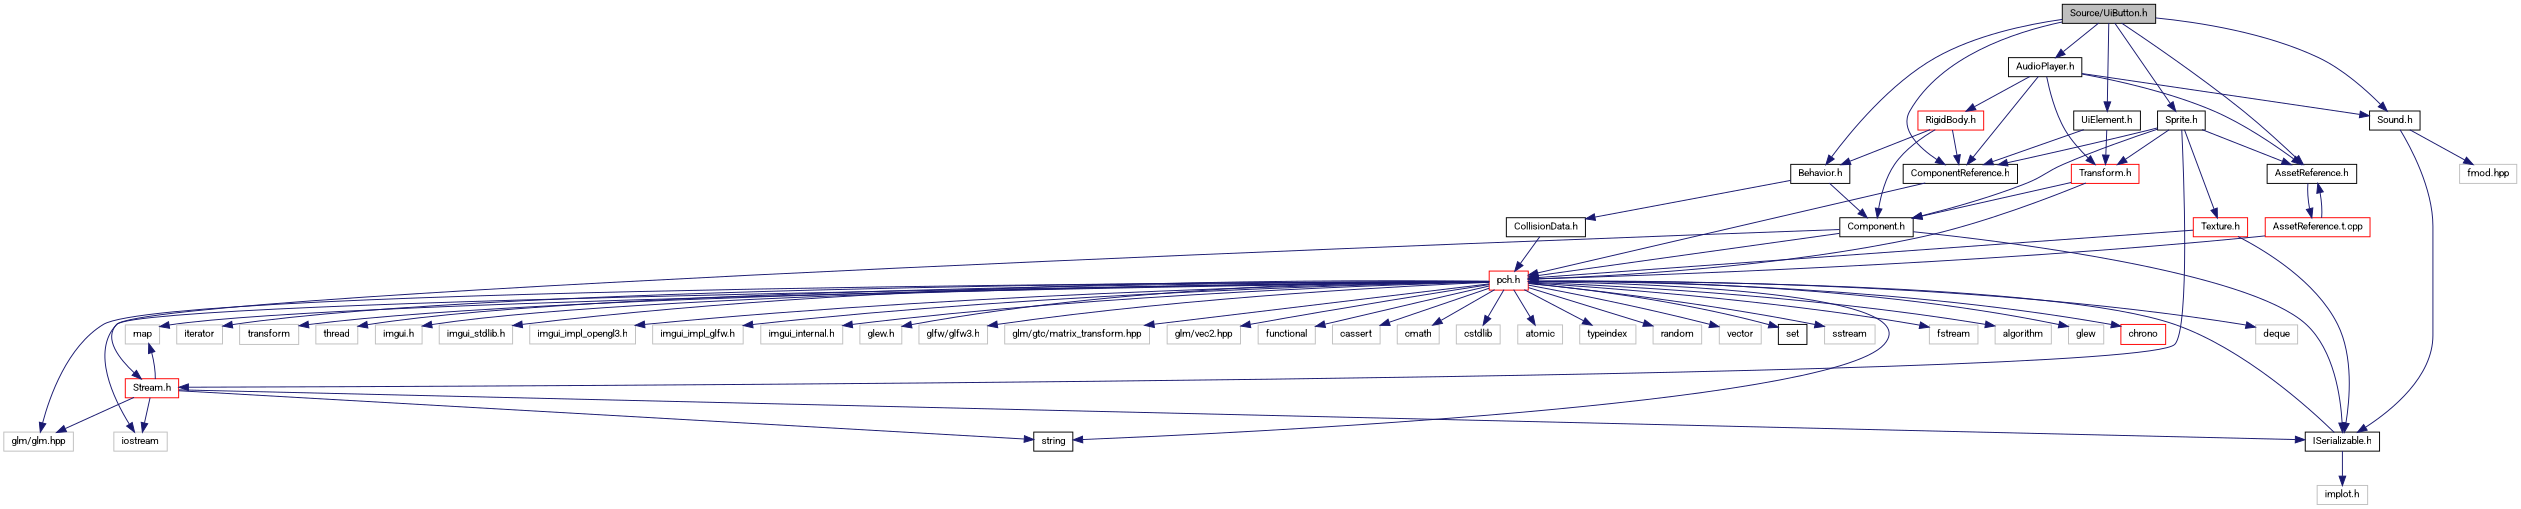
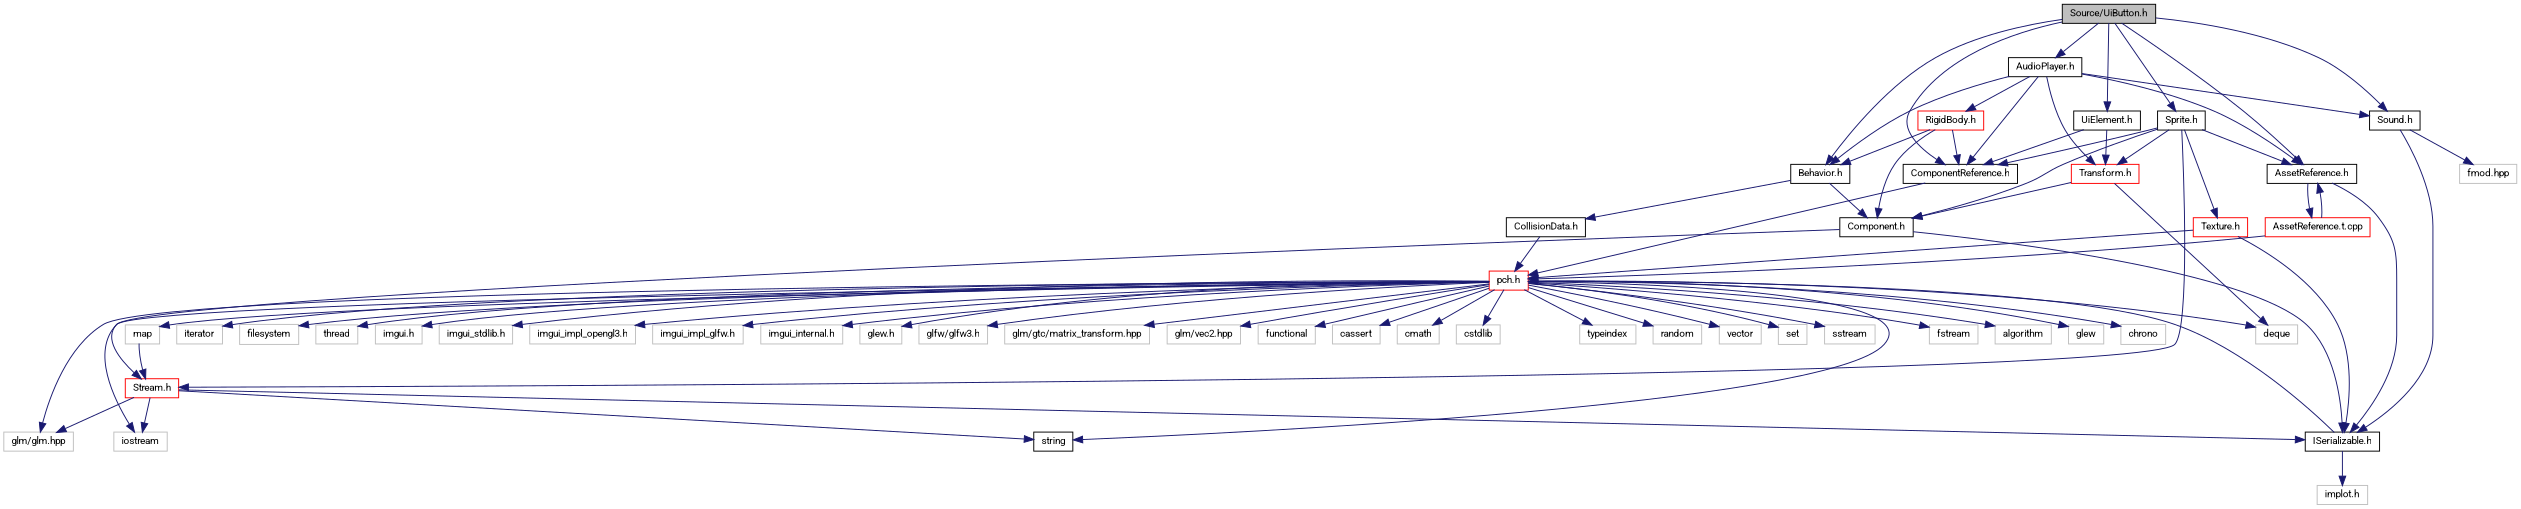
none -> (1923, 105)
(1872, 247) -> (2191, 254)
(1689, 254) -> none
none -> (2397, 295)
(269, 334) -> (269, 334)
(1540, 334) -> none
(1793, 334) -> (1793, 334)
(2143, 334) -> (2143, 334)
(154, 366) -> (140, 357)
